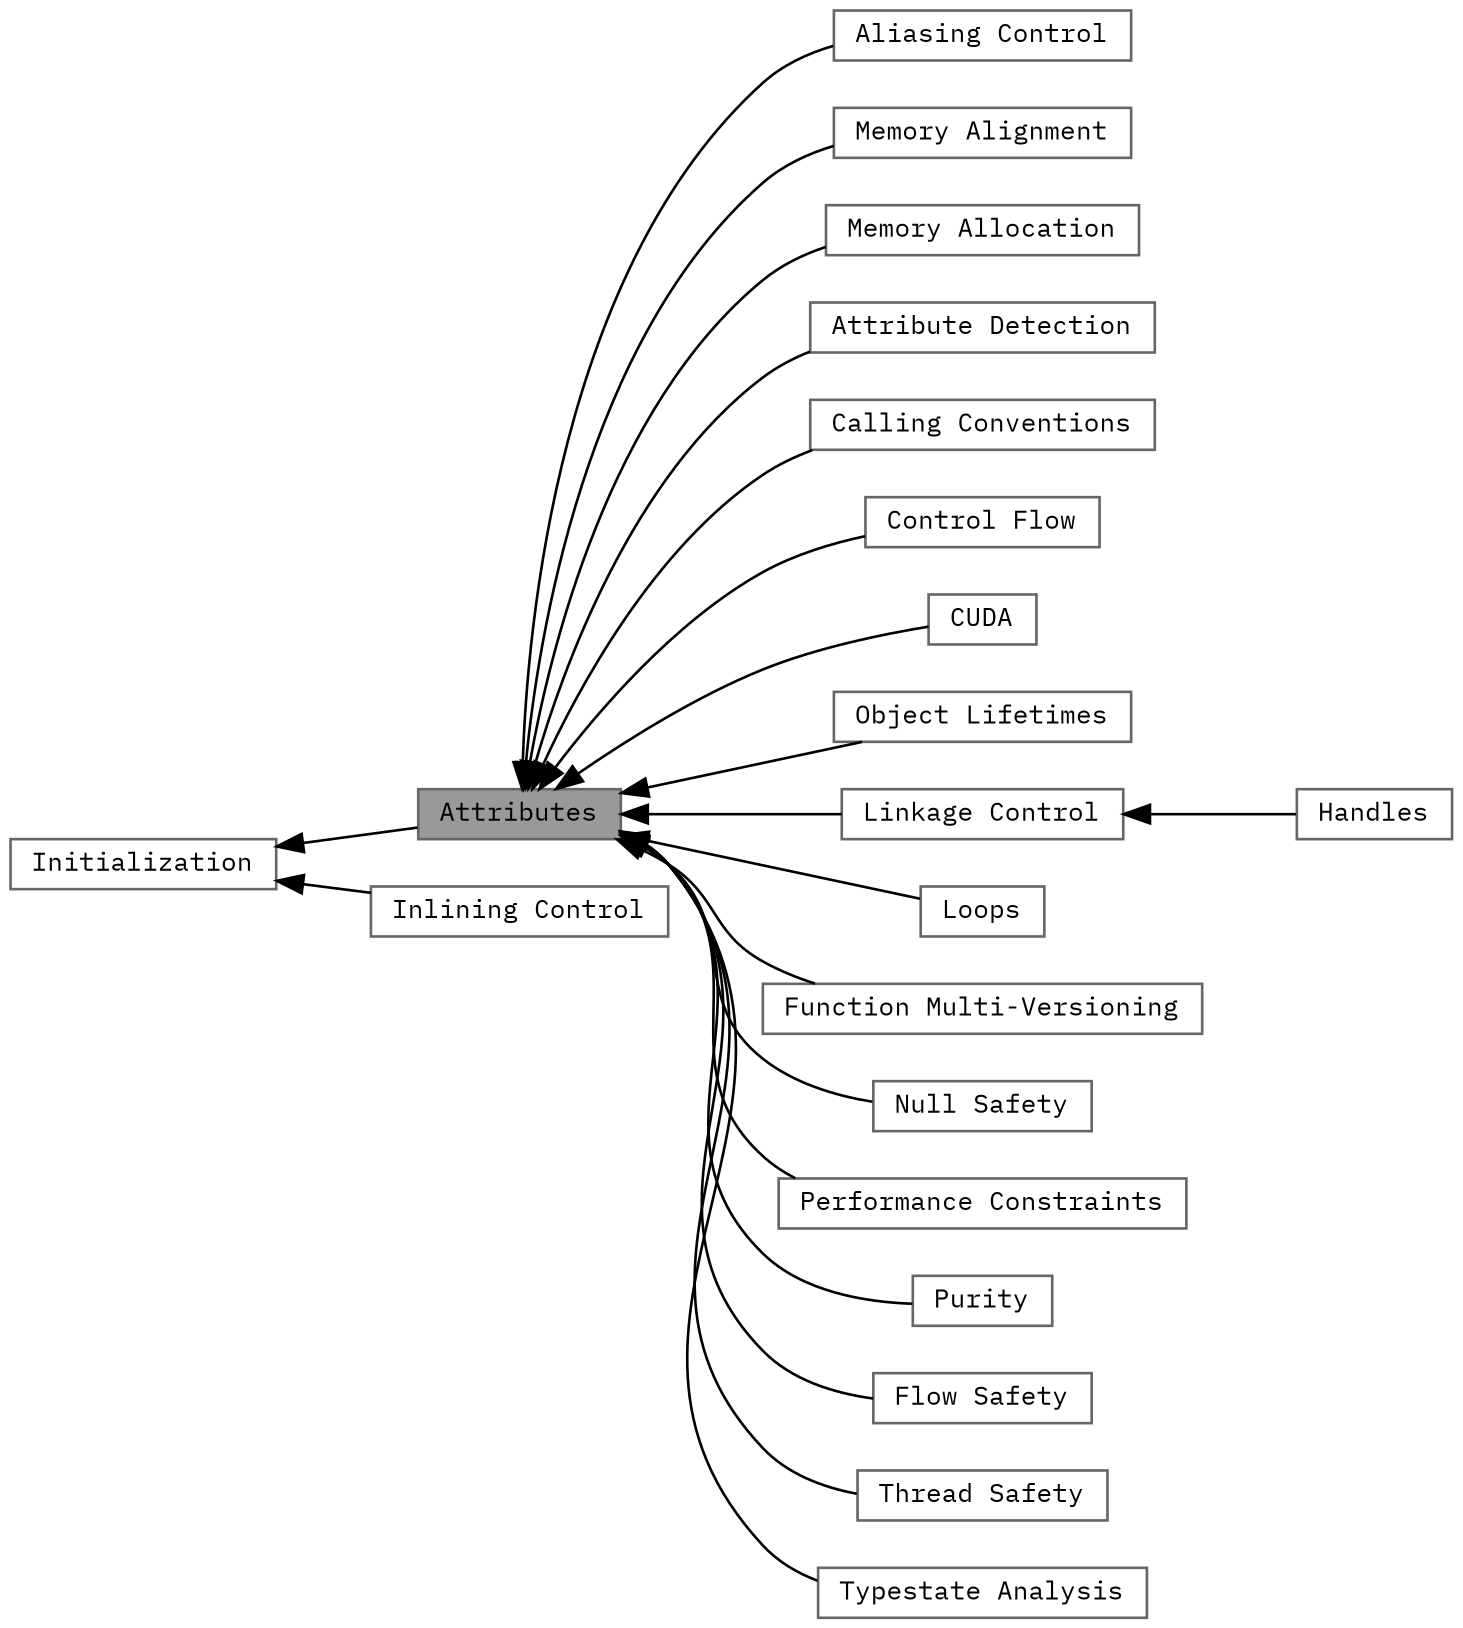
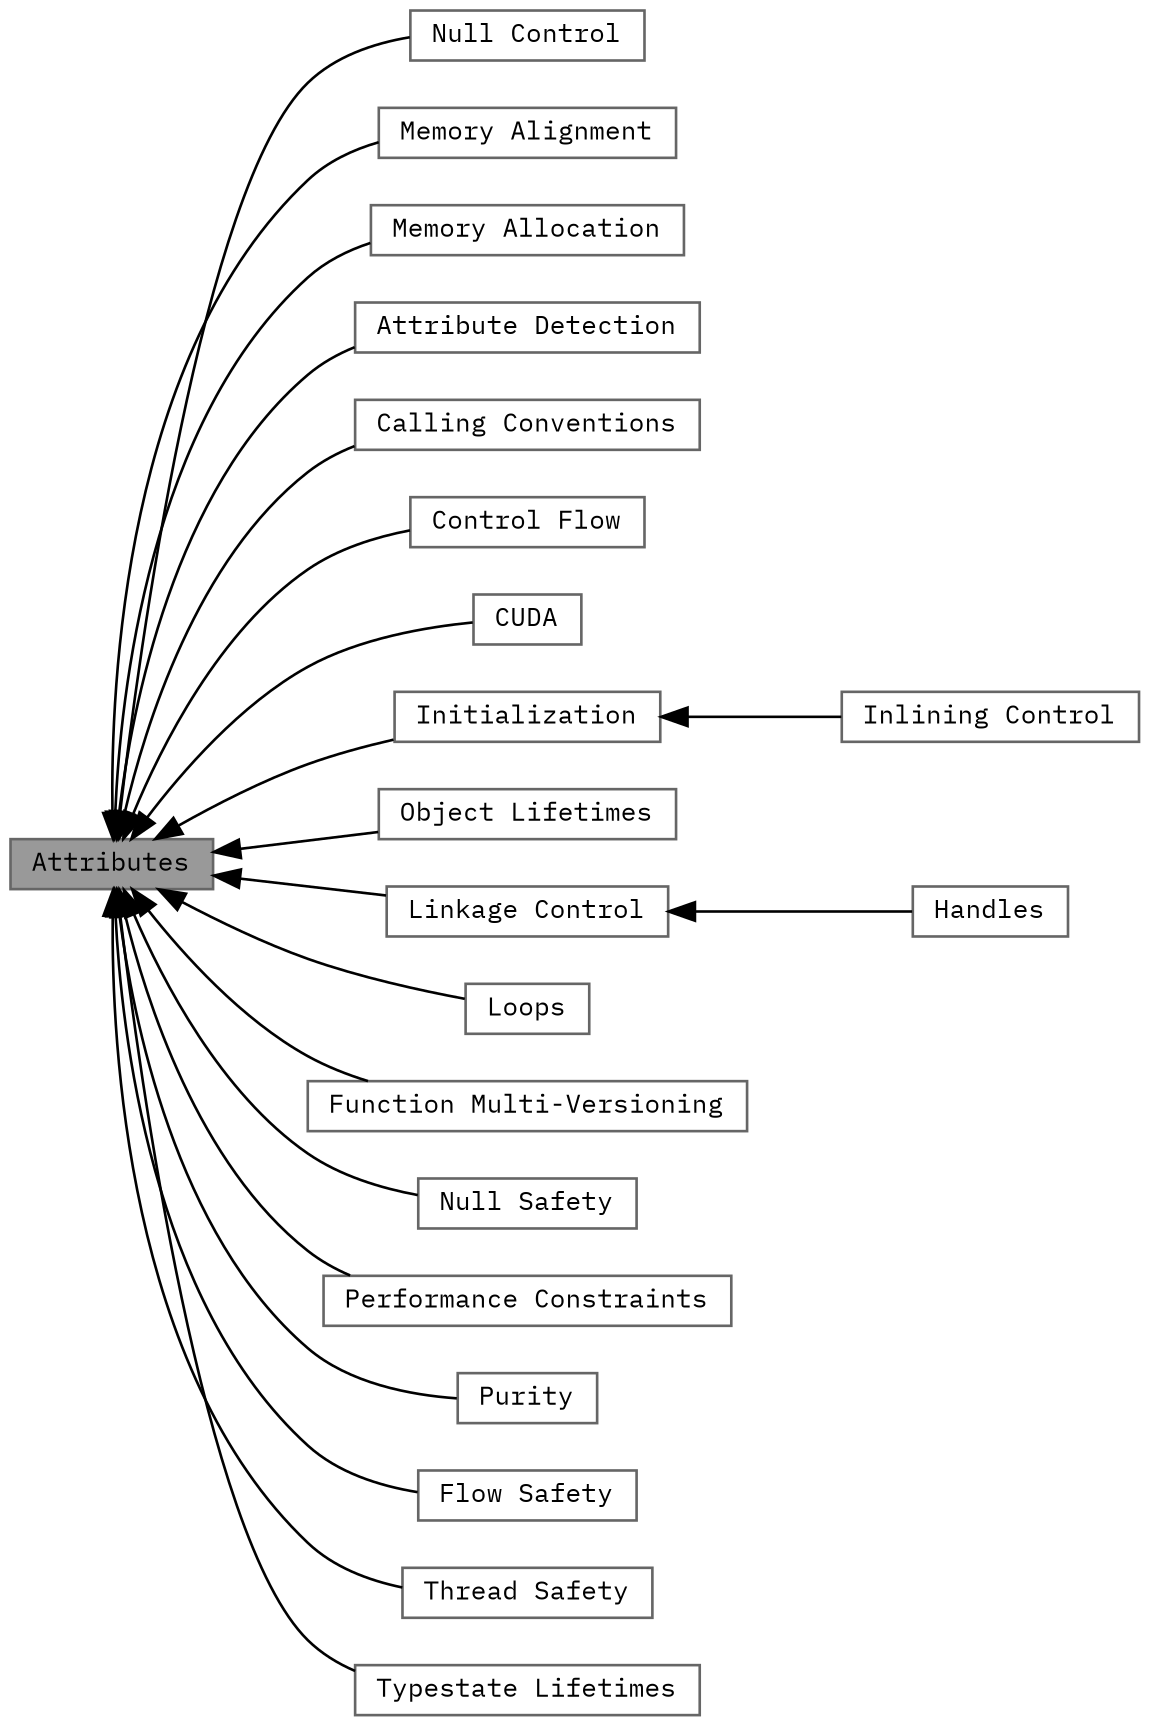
(983, 36) -> (527, 36)
(360, 835) -> (283, 774)
(983, 1593) -> (527, 1690)
